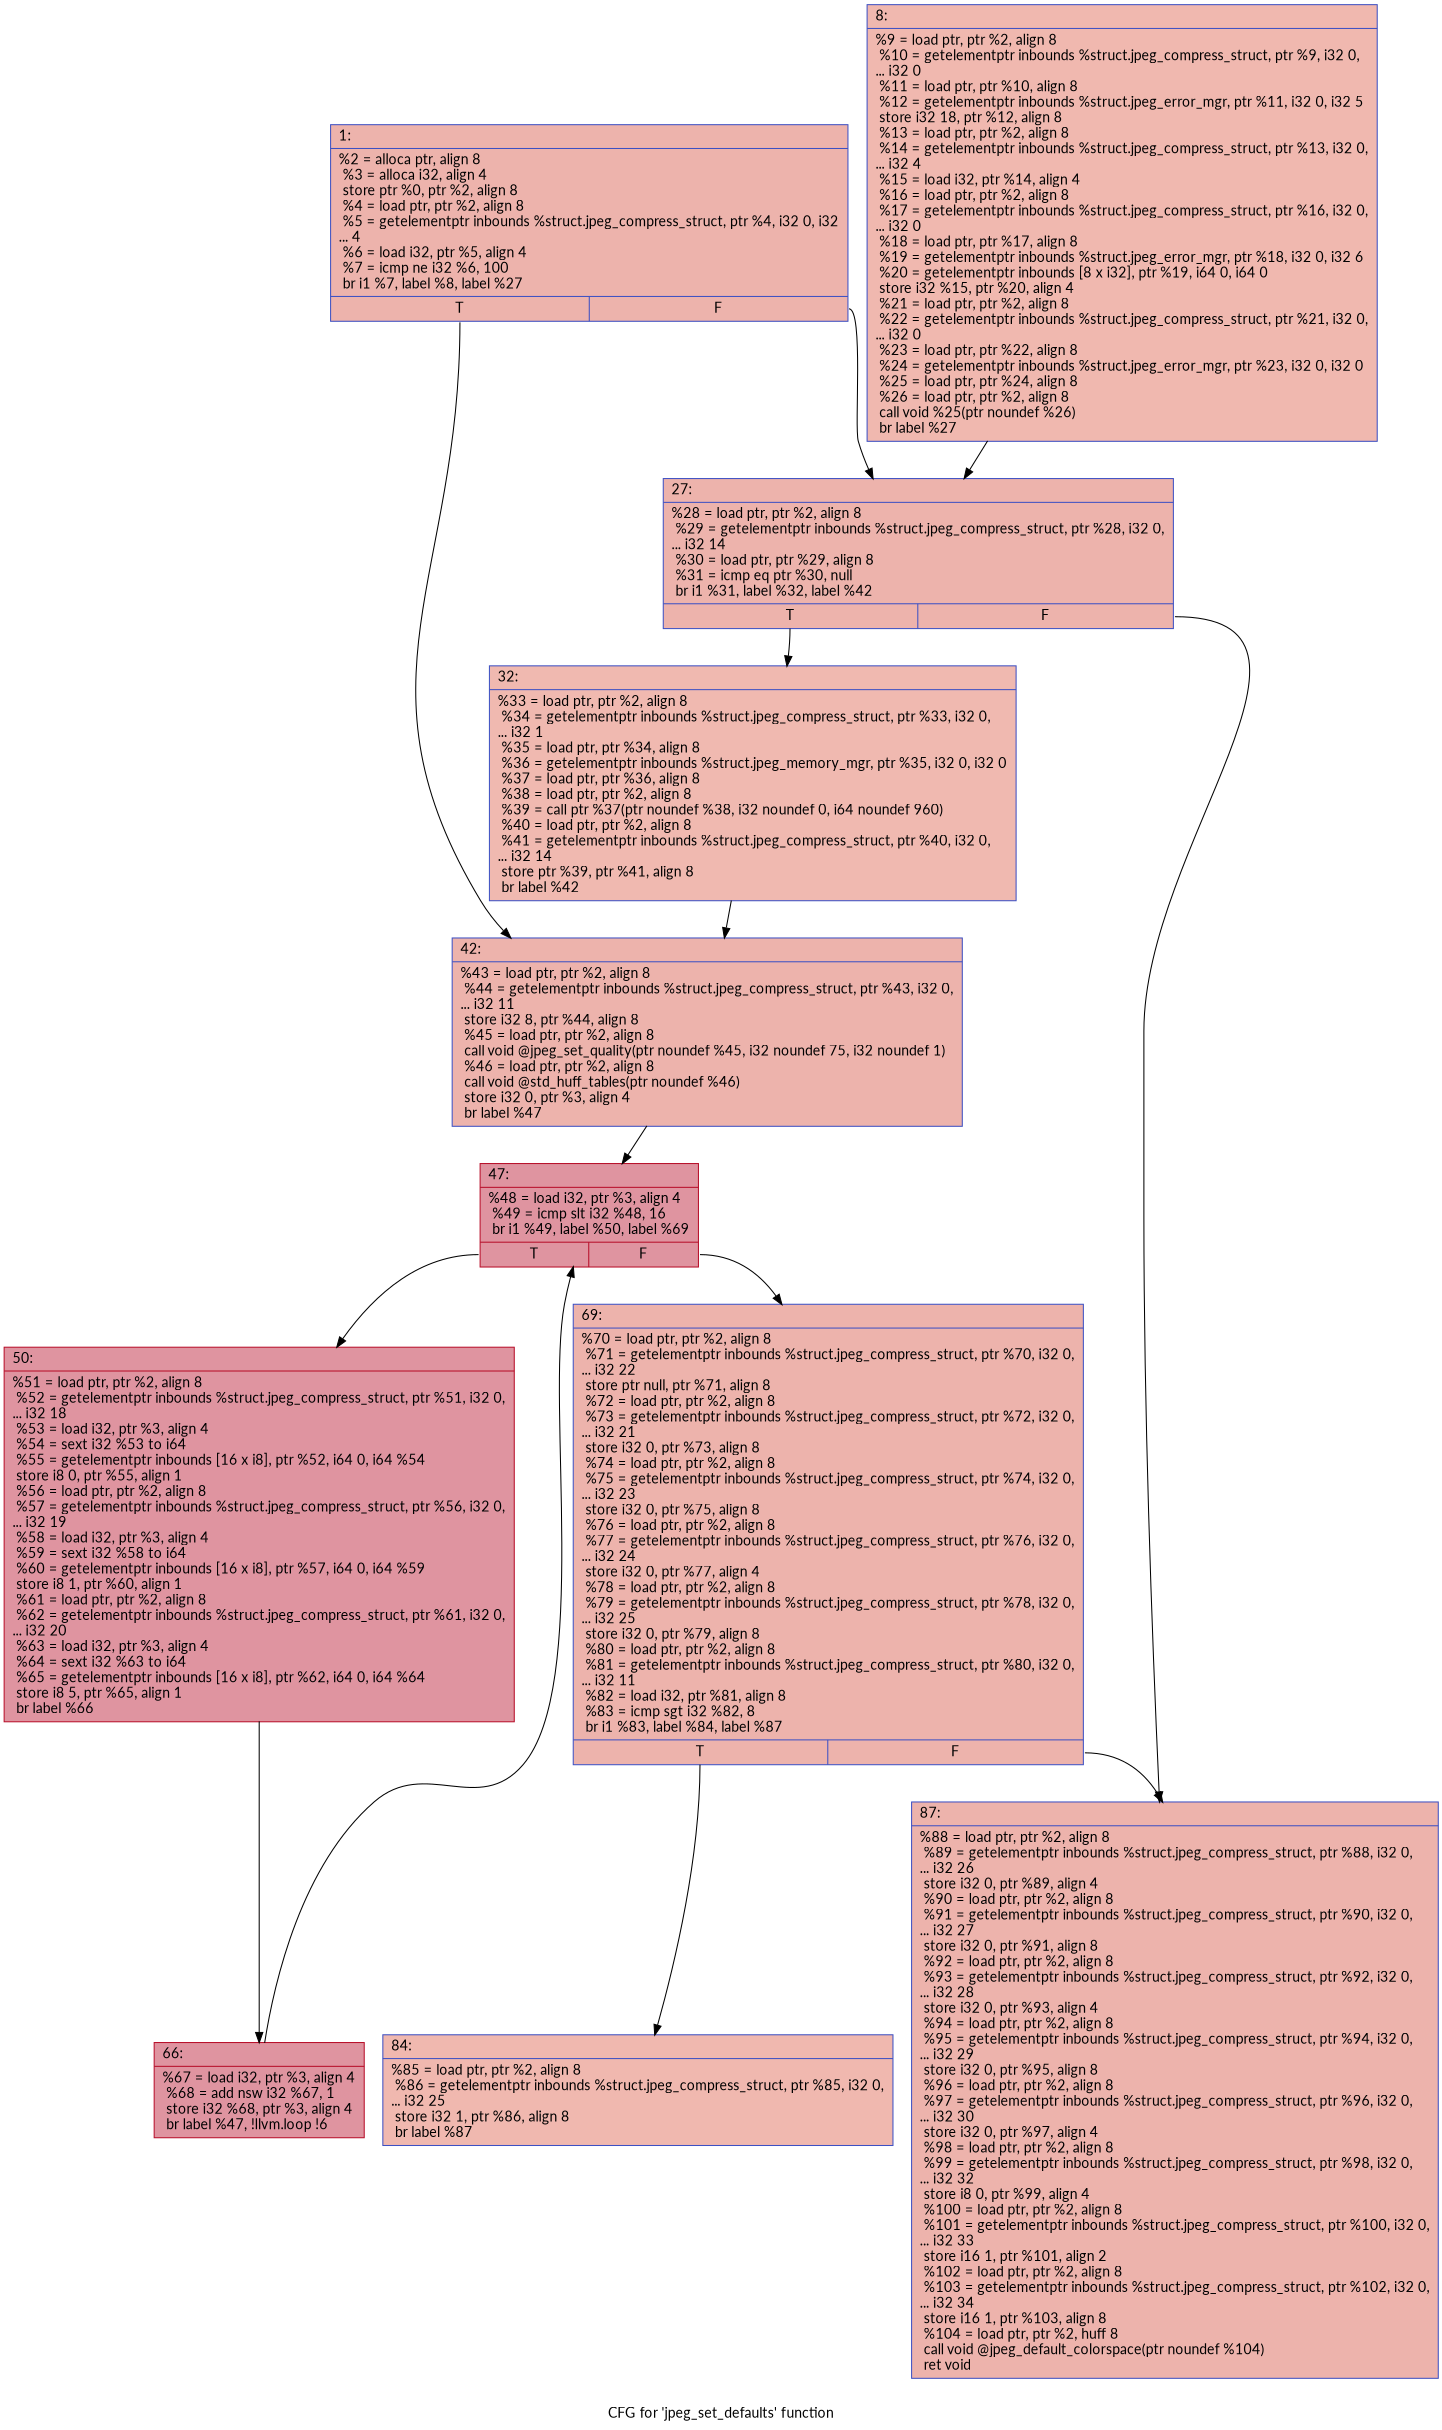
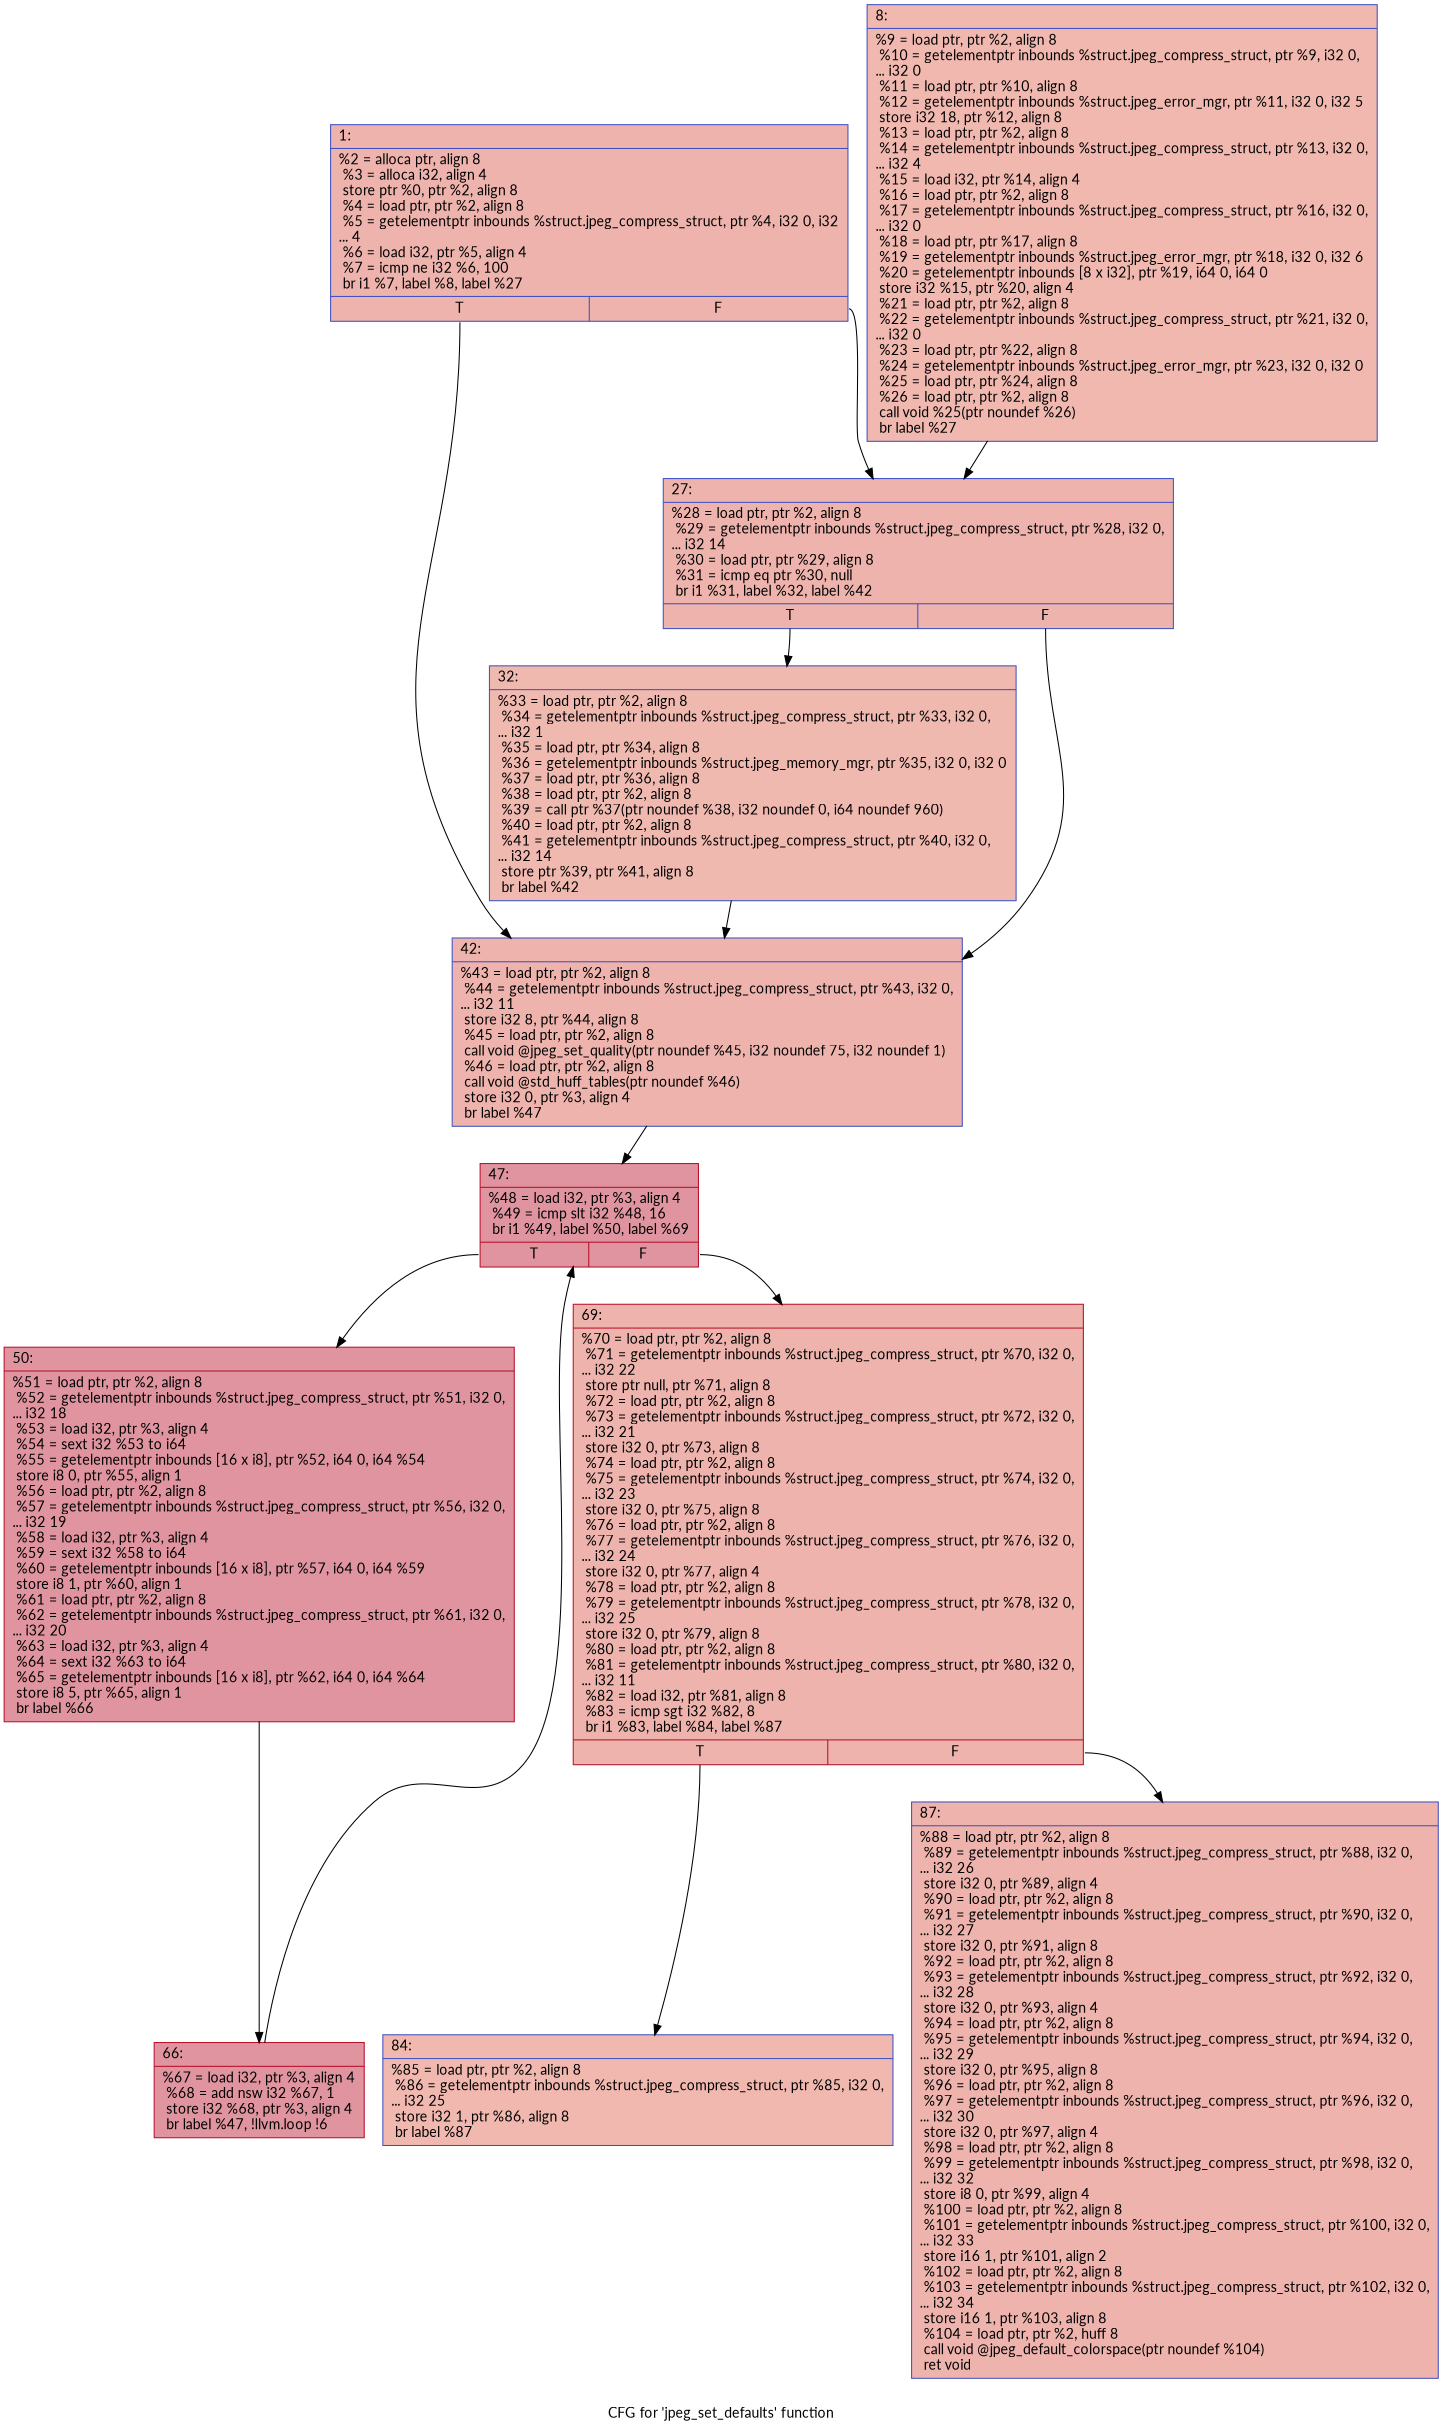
(1144, 1171) -> (1063, 806)
(828, 1534) -> (828, 1534)
